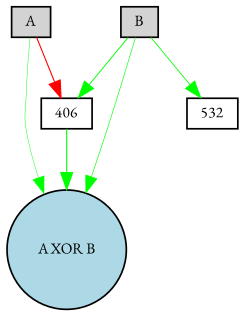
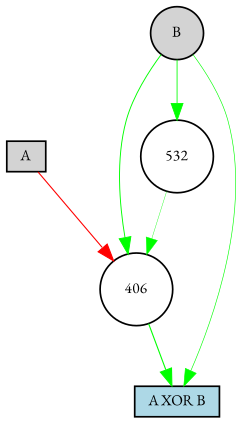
(140, 22) -> (177, 33)
(25, 108) -> none
(67, 114) -> (136, 289)
(212, 114) -> (177, 156)
none -> (159, 215)
(67, 250) -> (177, 402)
